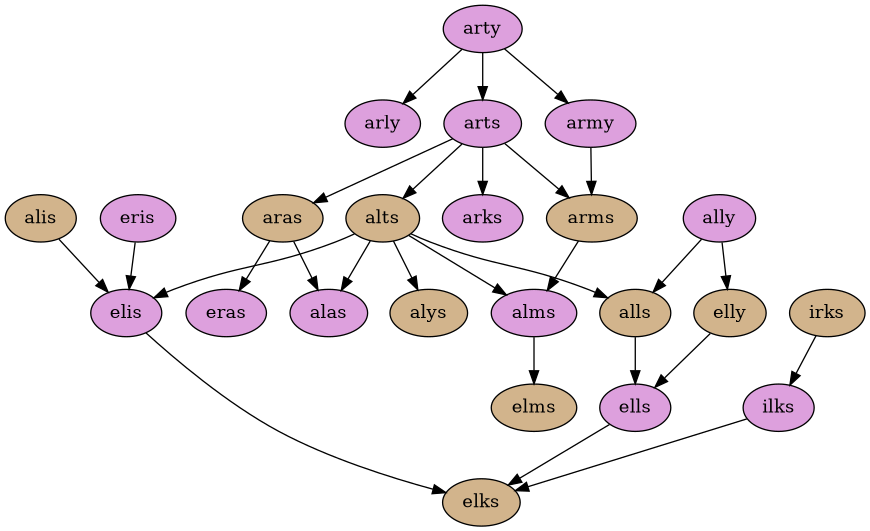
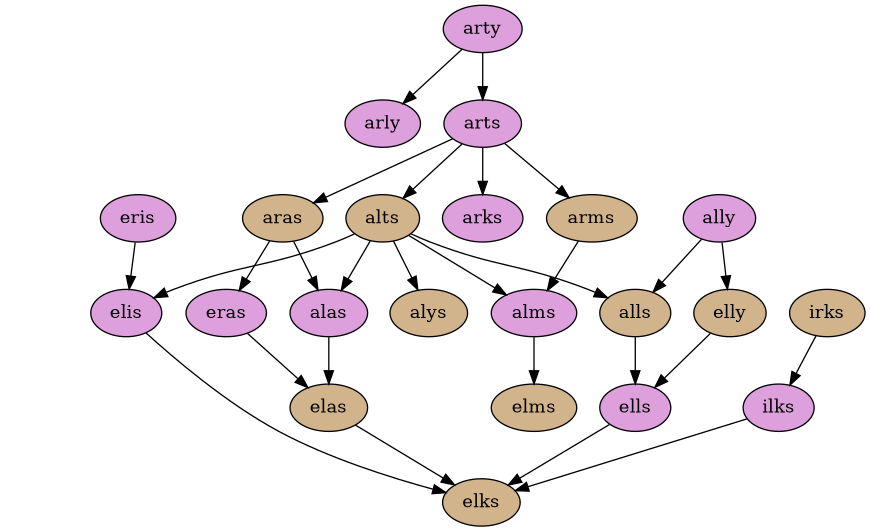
(591, 124) -> none
(41, 218) -> none
none -> (329, 408)
